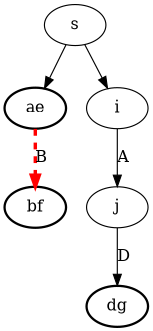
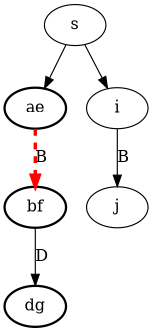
(123, 158) -> (124, 158)
(117, 251) -> (35, 251)
